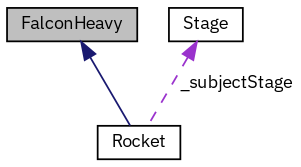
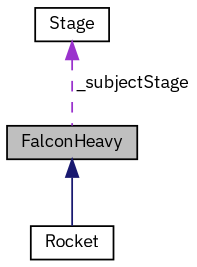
(168, 91) -> (72, 93)
